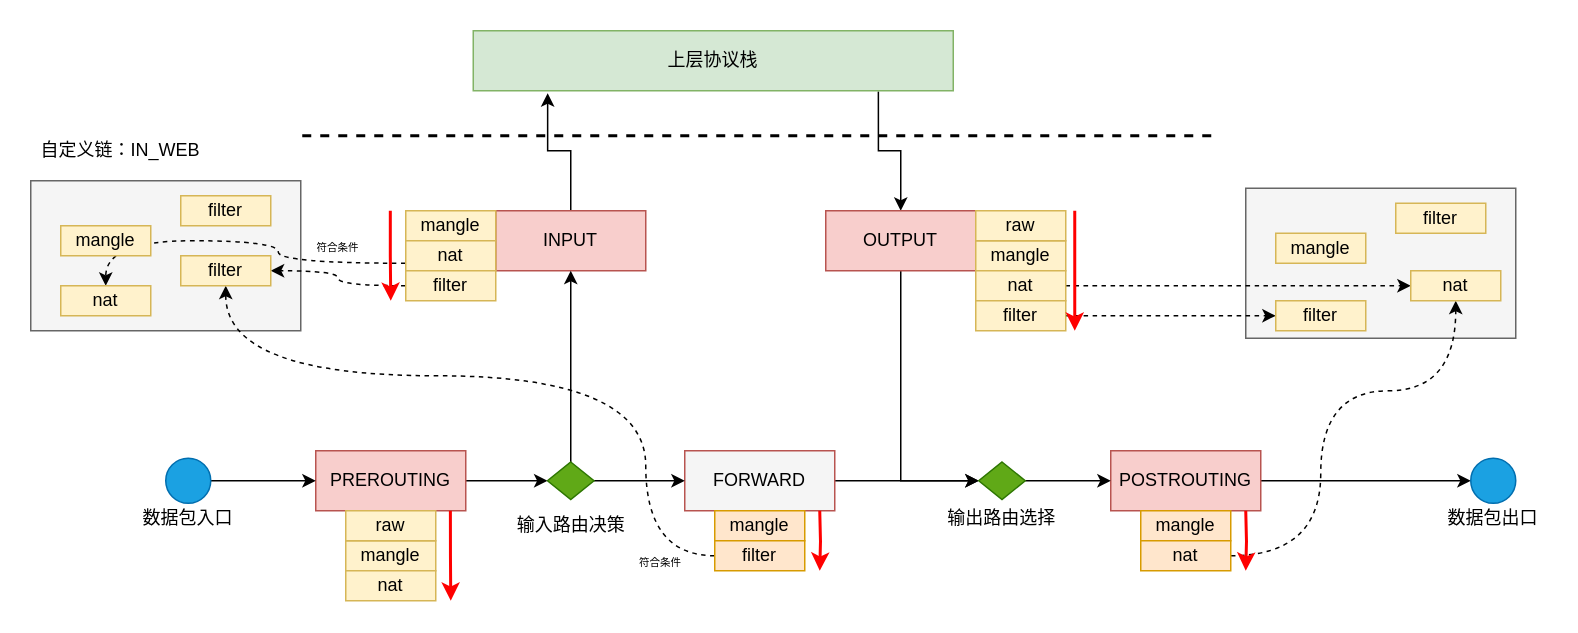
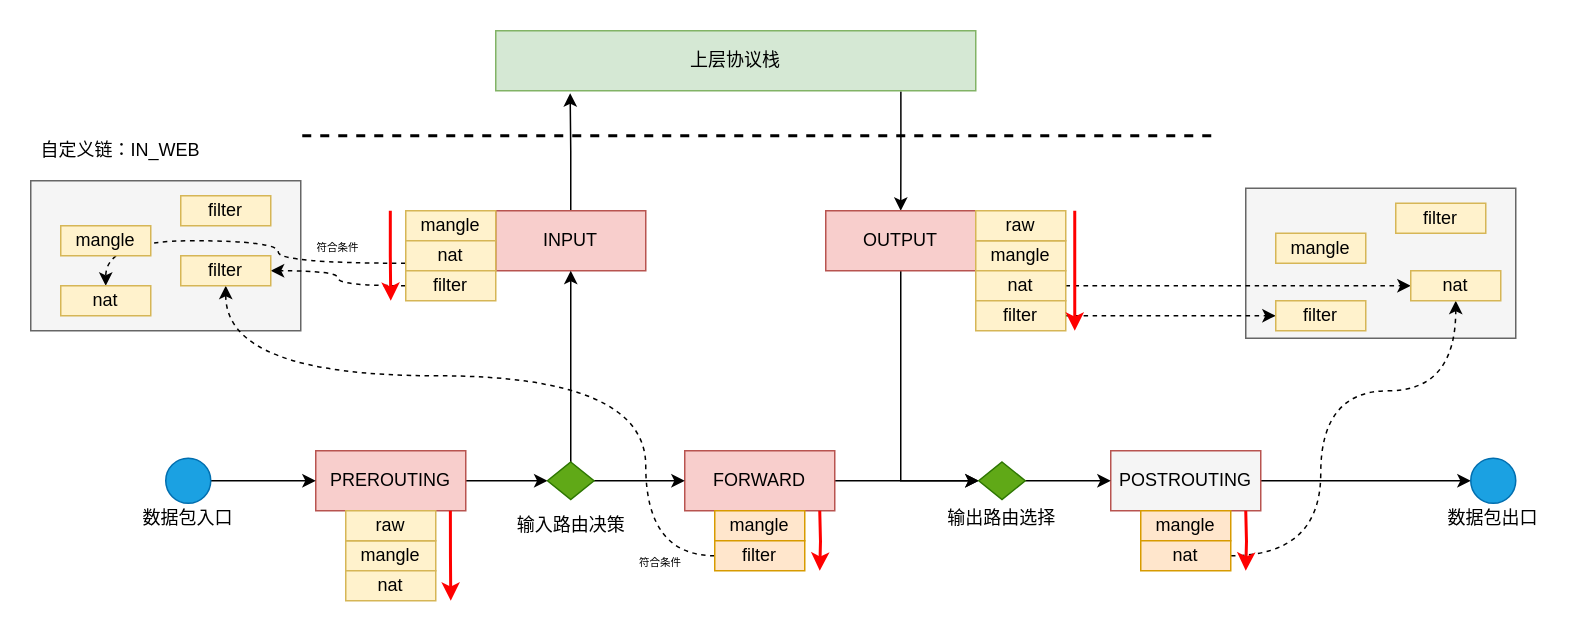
(713, 61) -> (736, 61)
(760, 481) -> (760, 481)
(1186, 481) -> (1186, 481)
